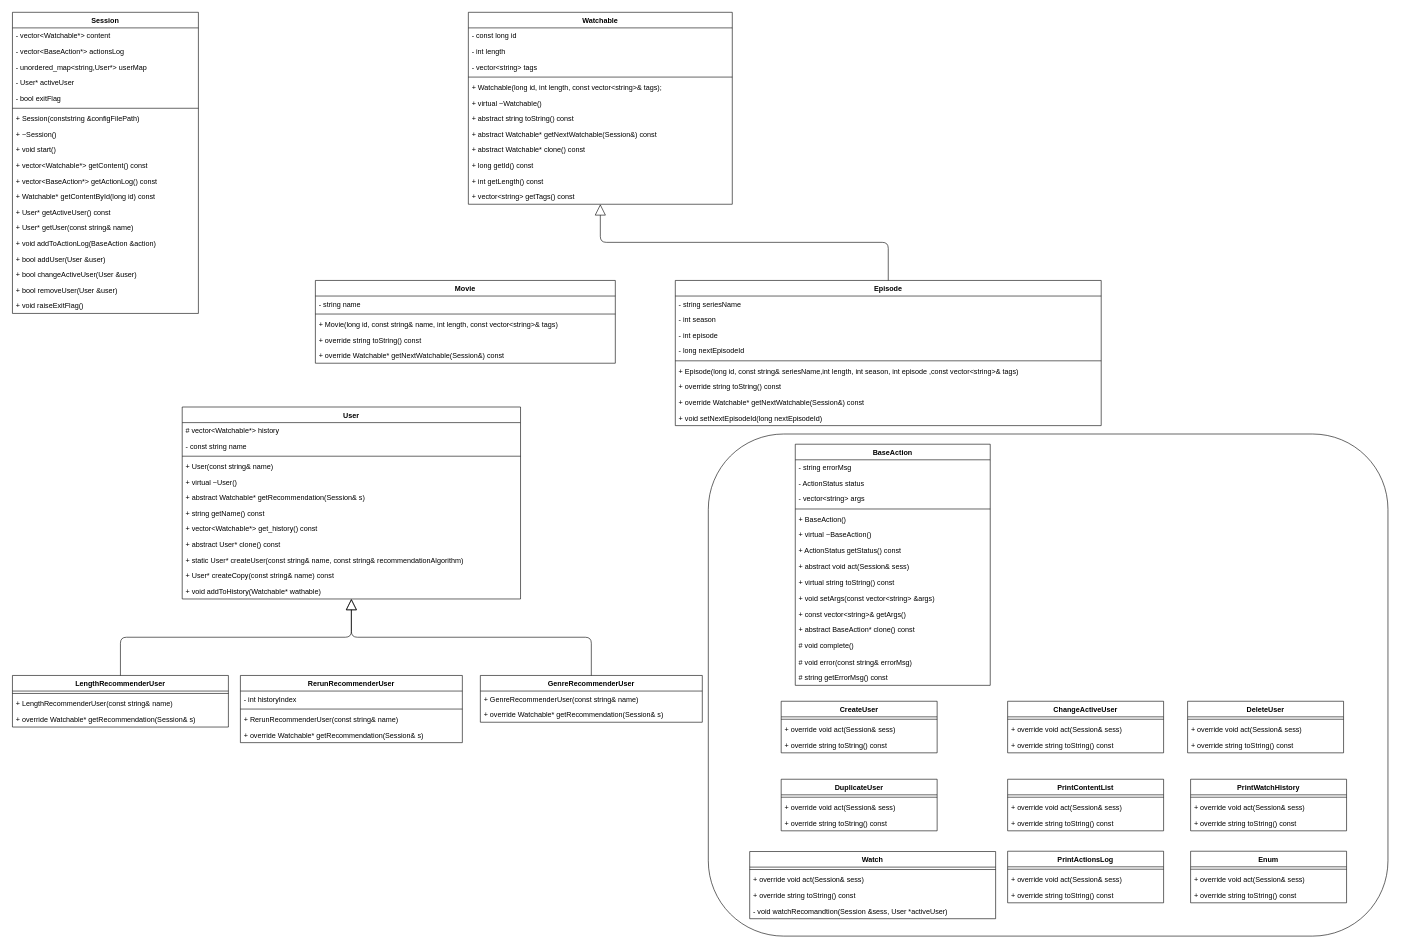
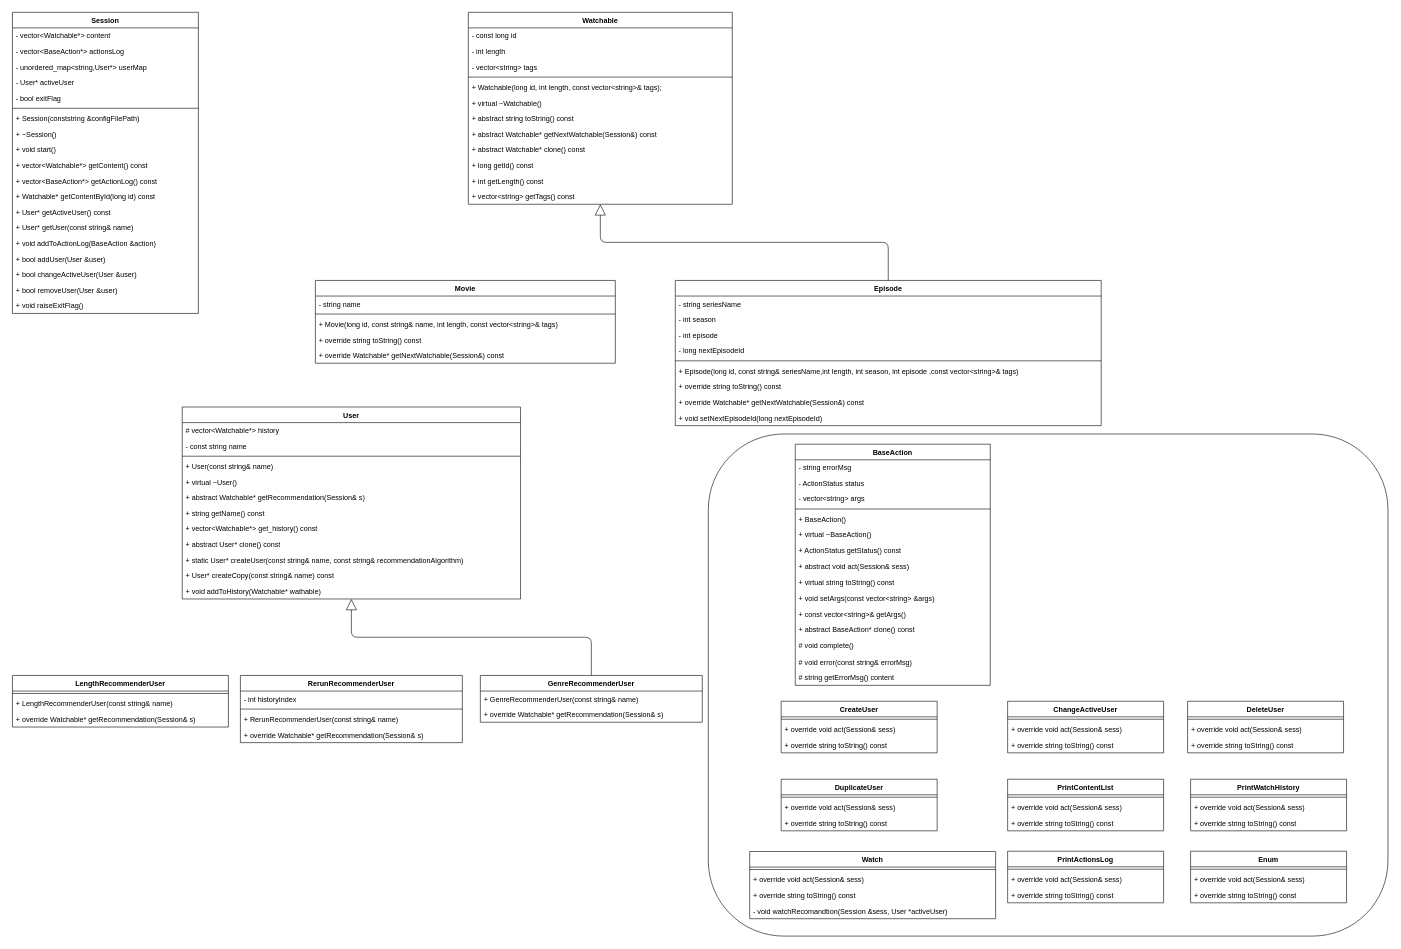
(217, 637) -> none
(851, 678) -> (855, 678)
